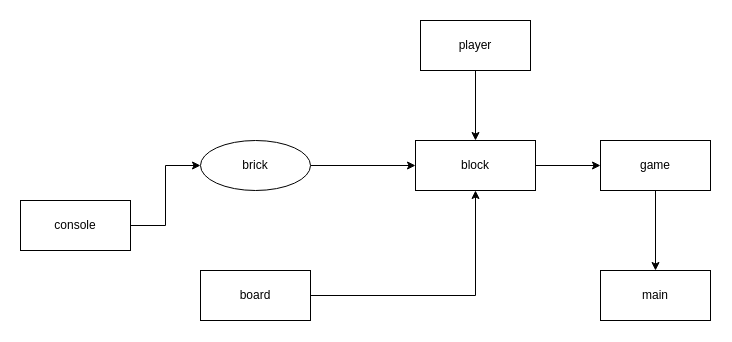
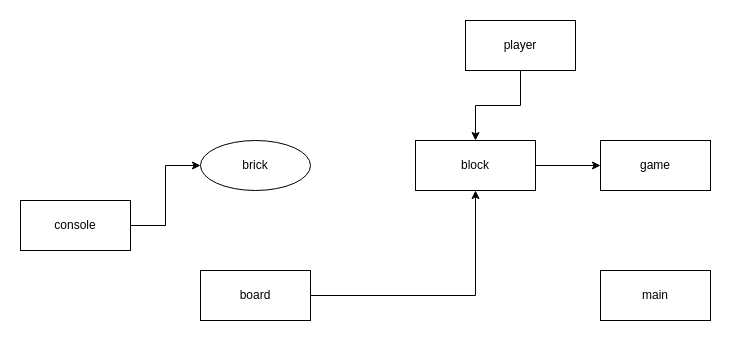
(476, 46) -> (521, 46)
(360, 166) -> none
(656, 227) -> none
